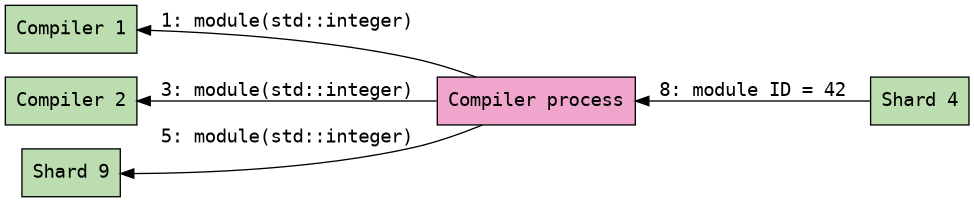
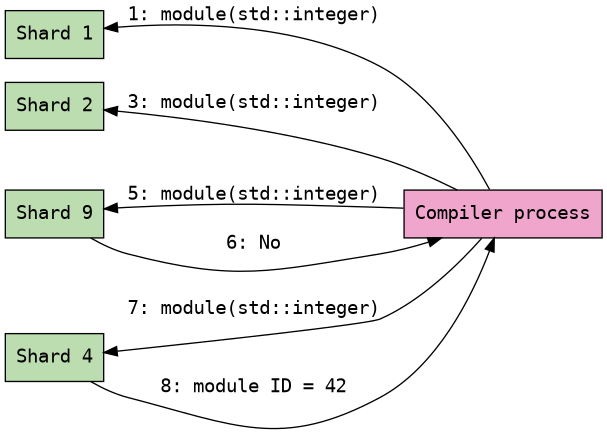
(71, 29) -> (54, 35)
(71, 101) -> (54, 106)
none -> (258, 271)
none -> (314, 329)
